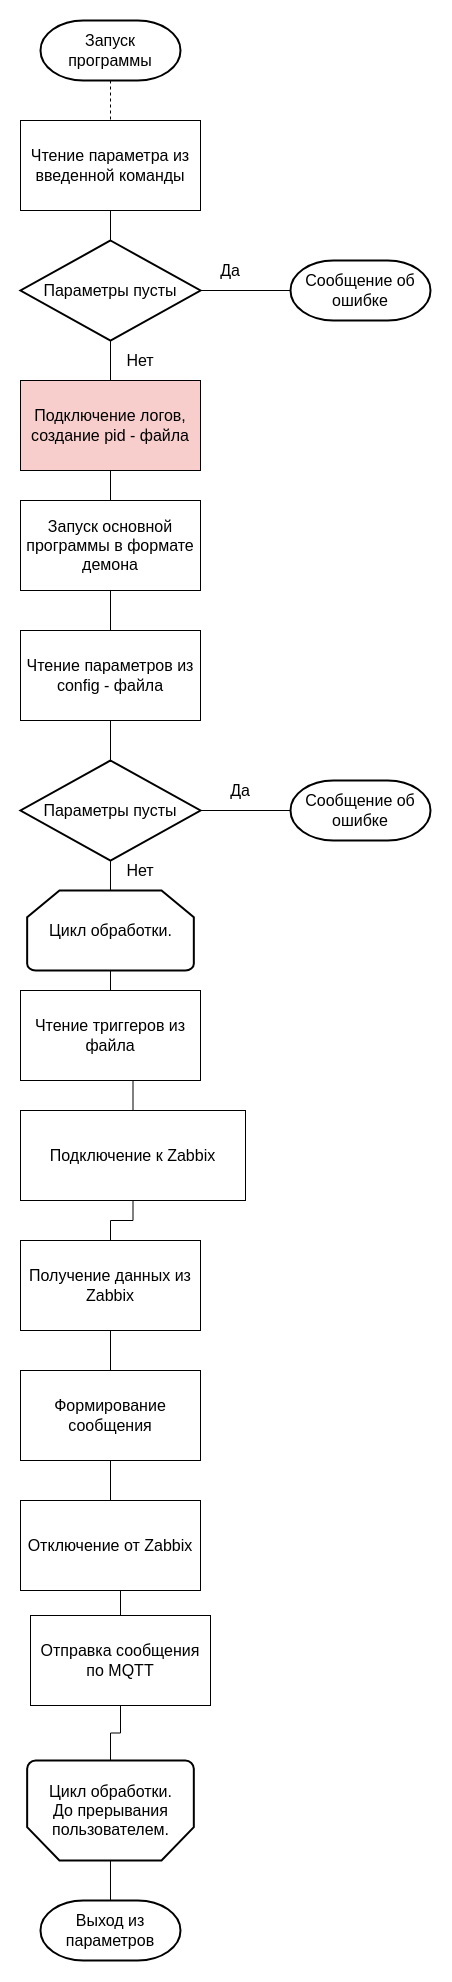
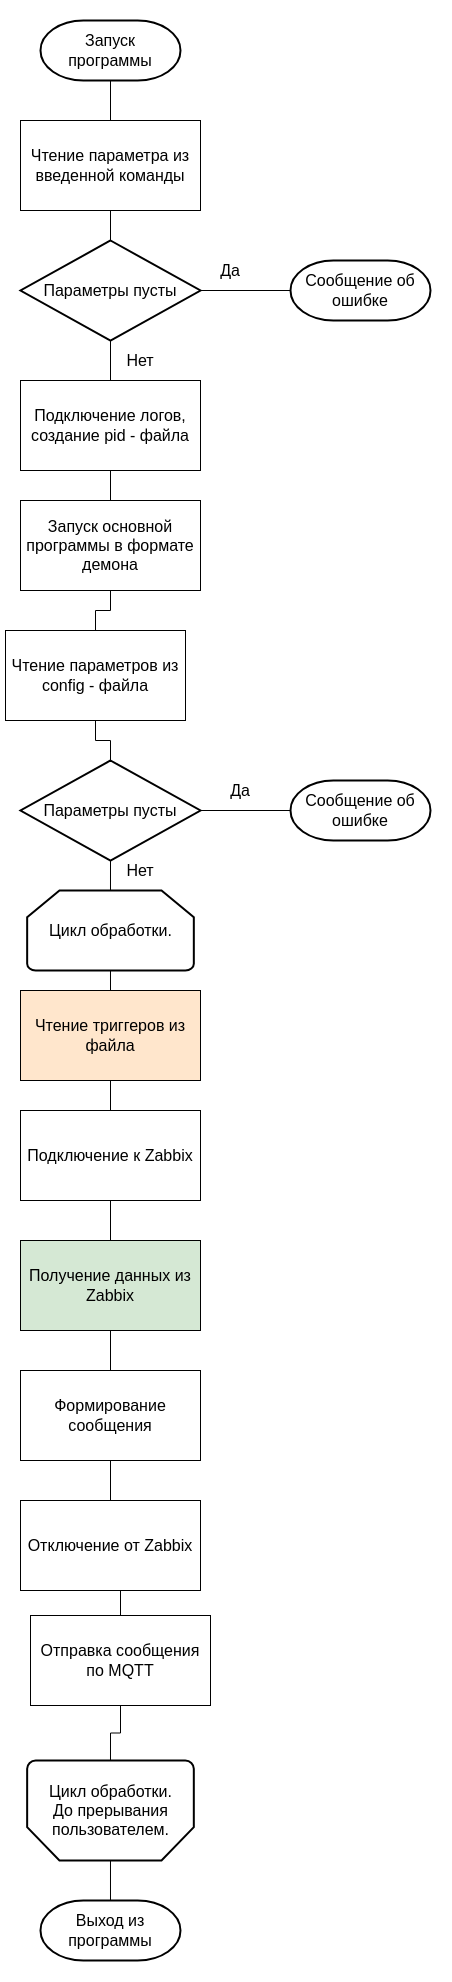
(111, 101) -> (111, 101)
(111, 426) -> (111, 426)
(111, 676) -> (96, 676)
(111, 1036) -> (111, 1036)
(133, 1156) -> (111, 1156)
(111, 1286) -> (111, 1286)
(111, 1931) -> (111, 1931)
